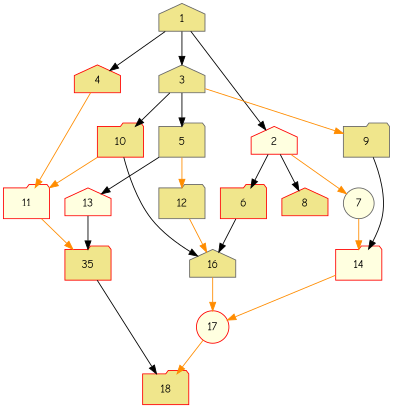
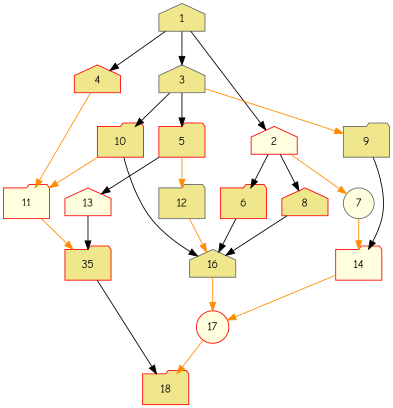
(182, 142) -> (182, 142)
none -> (260, 233)
